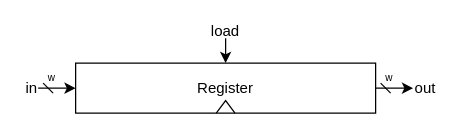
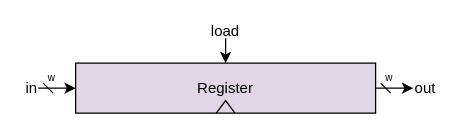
(226, 88) -> (226, 88)
